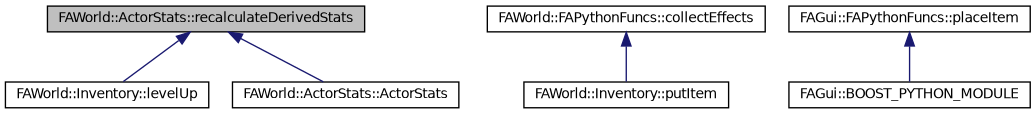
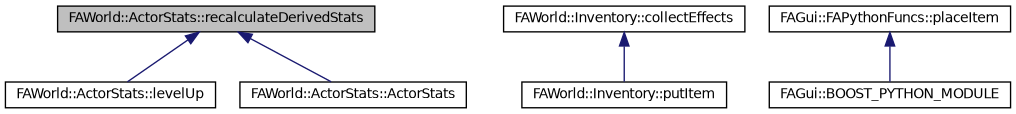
(626, 19) -> (624, 19)
(107, 95) -> (110, 95)
